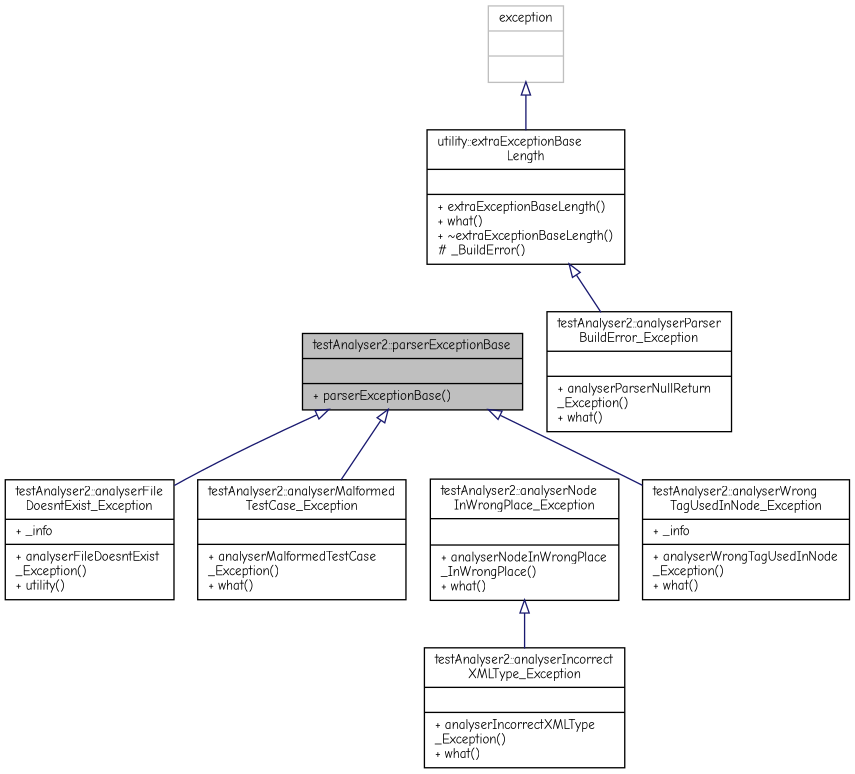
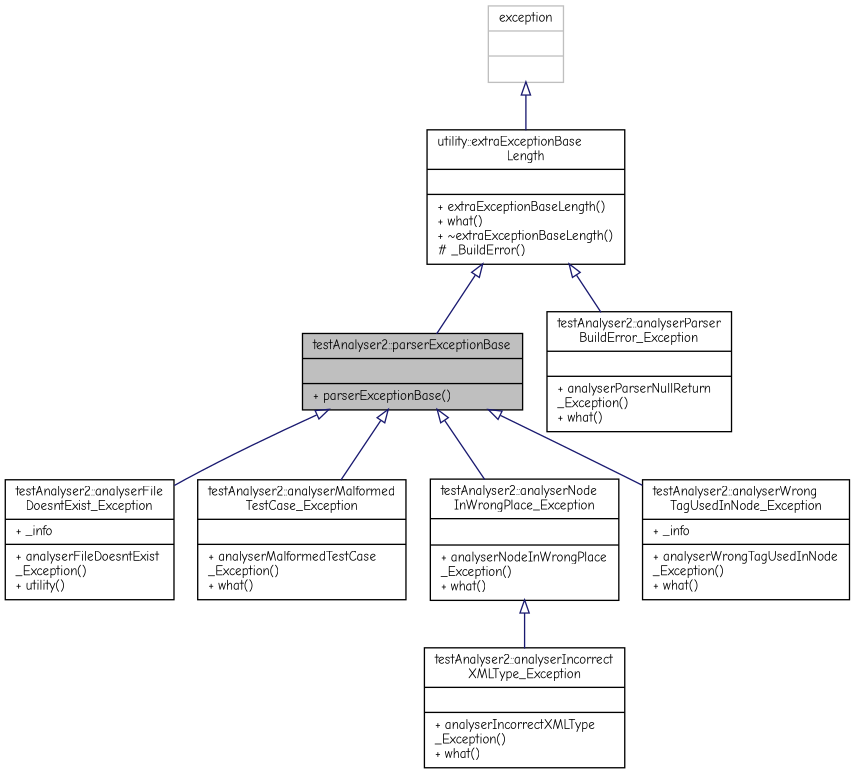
none -> (456, 305)
none -> (465, 450)
(489, 572) -> (477, 572)
